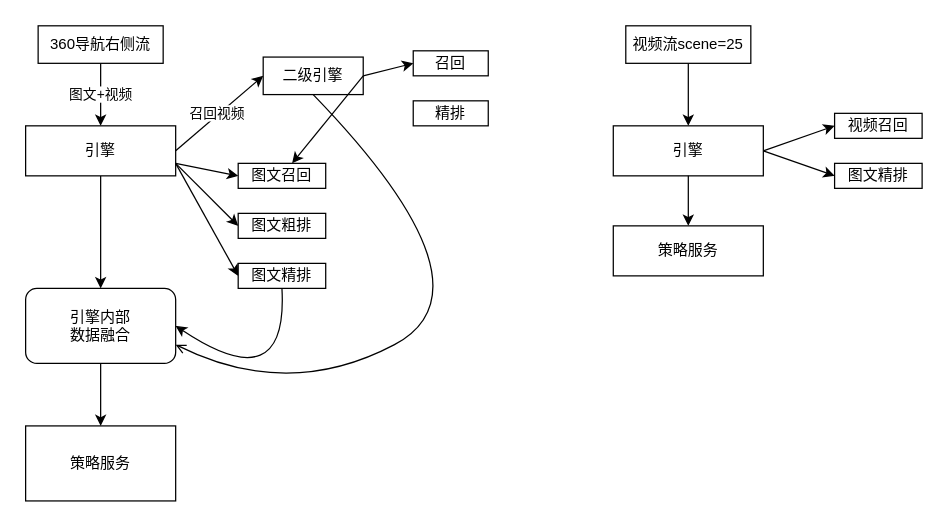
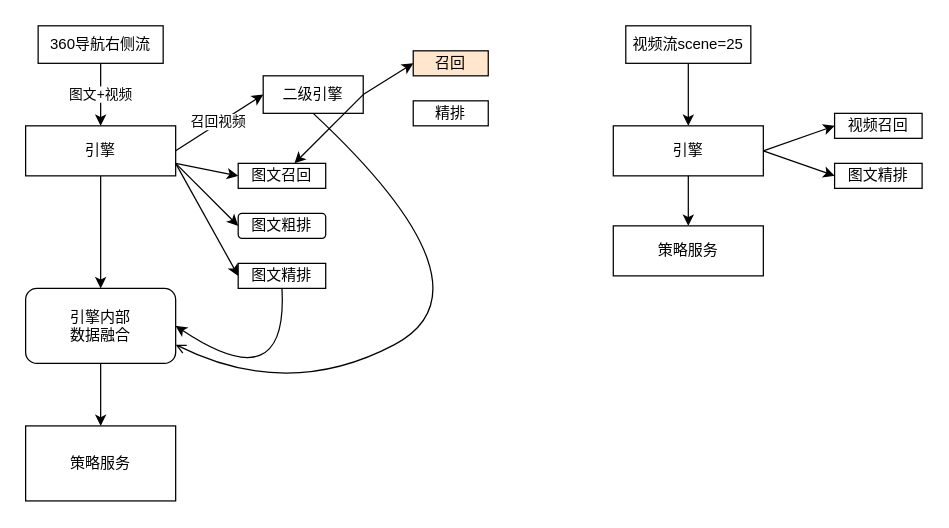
(451, 63) -> (451, 63)
(313, 76) -> (313, 94)
(282, 226) -> (282, 226)
